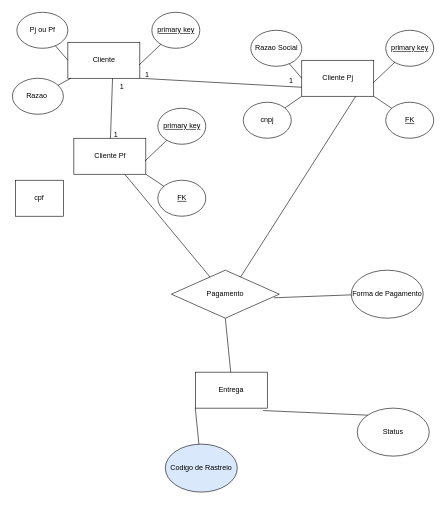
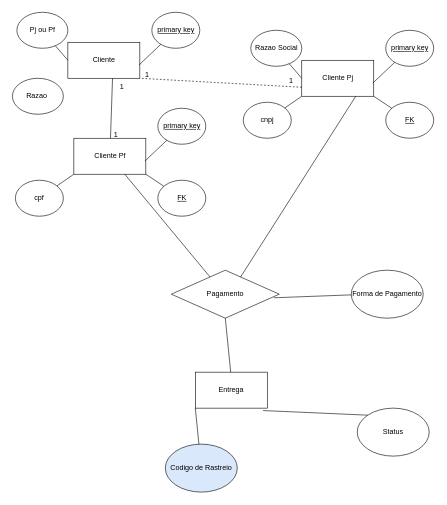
(64, 82) -> none
(221, 83) -> (221, 83)
none -> (65, 180)
(39, 198) -> (39, 198)
